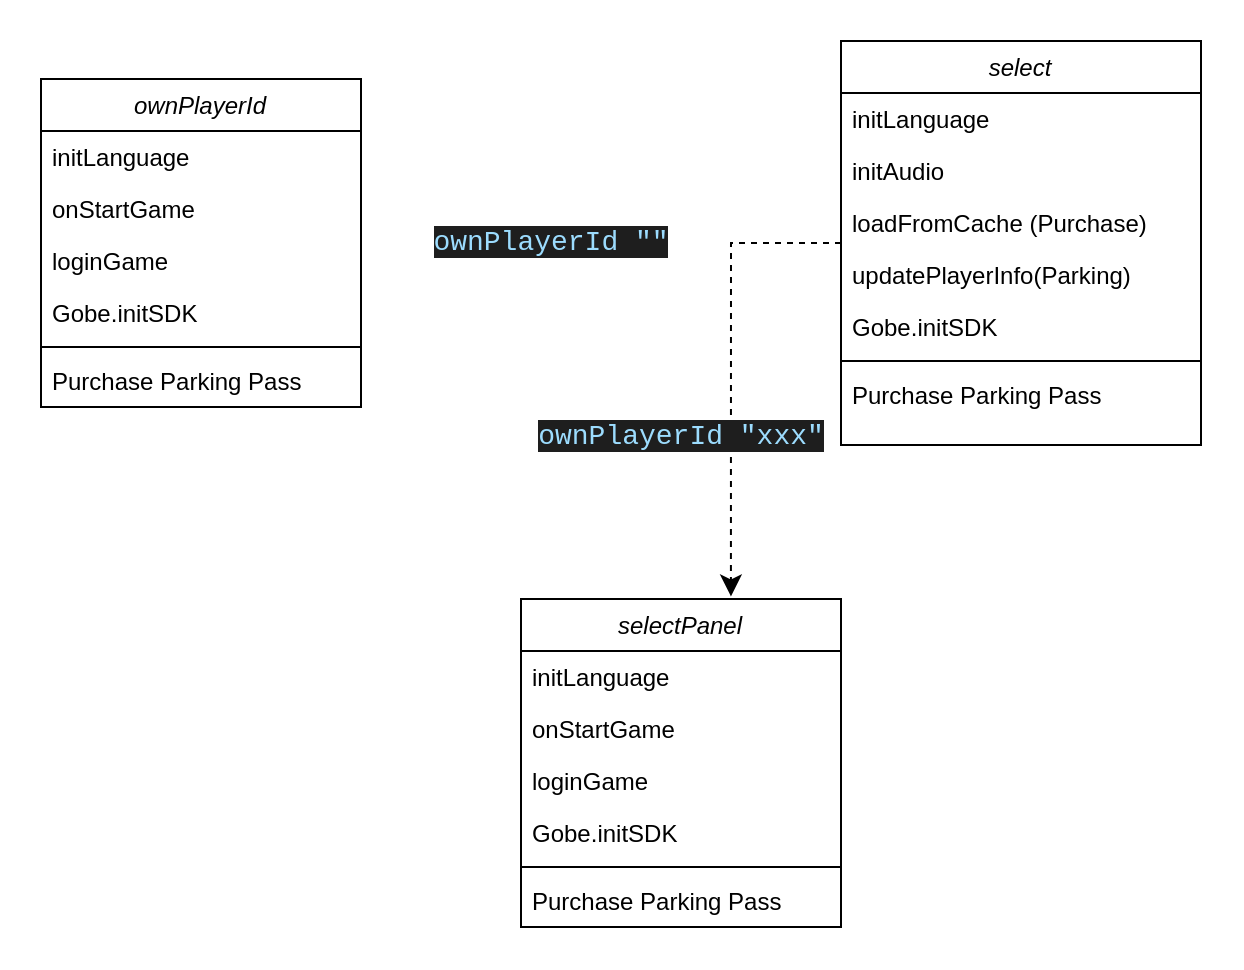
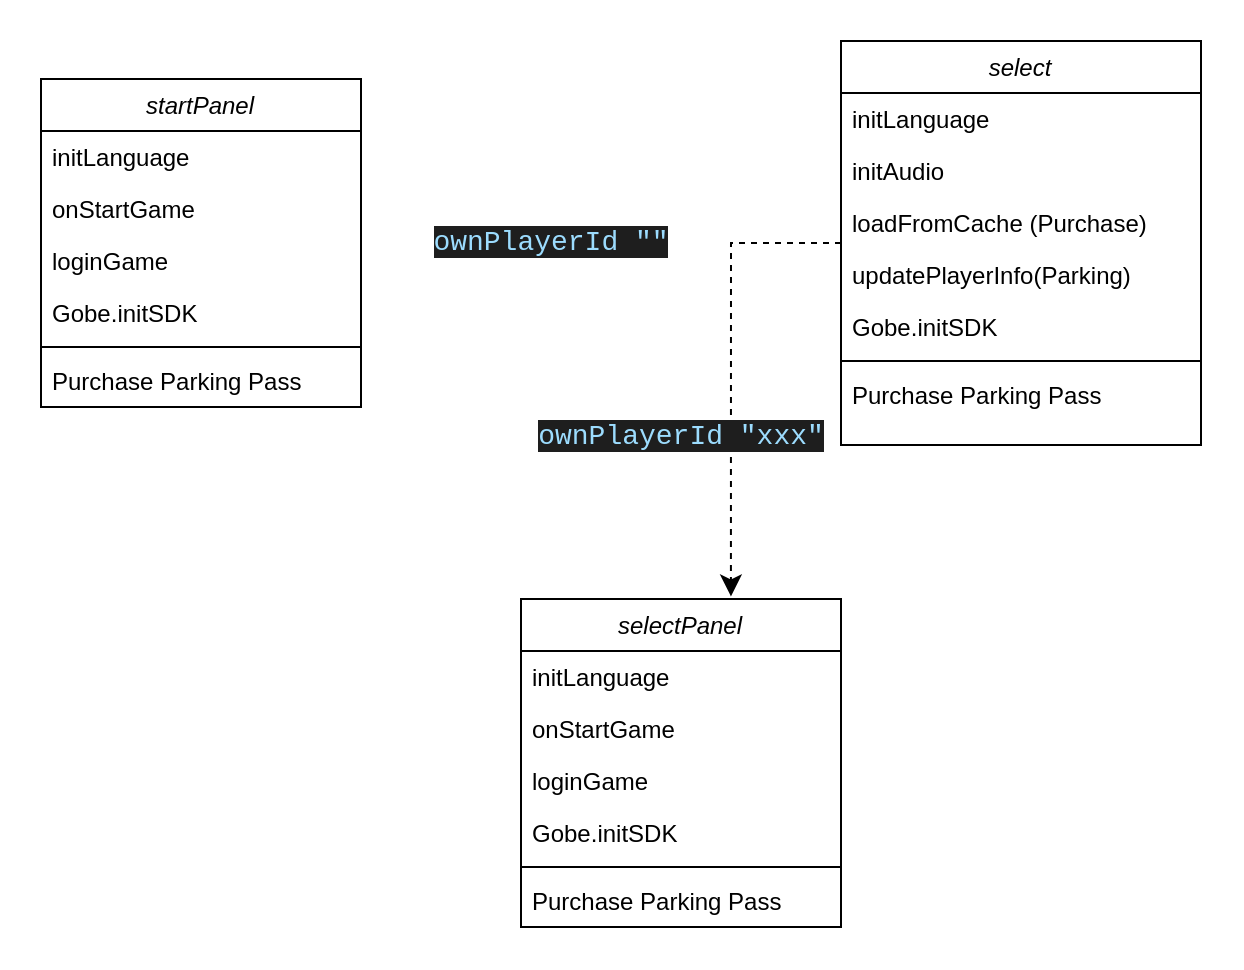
(200, 106) -> (200, 106)
